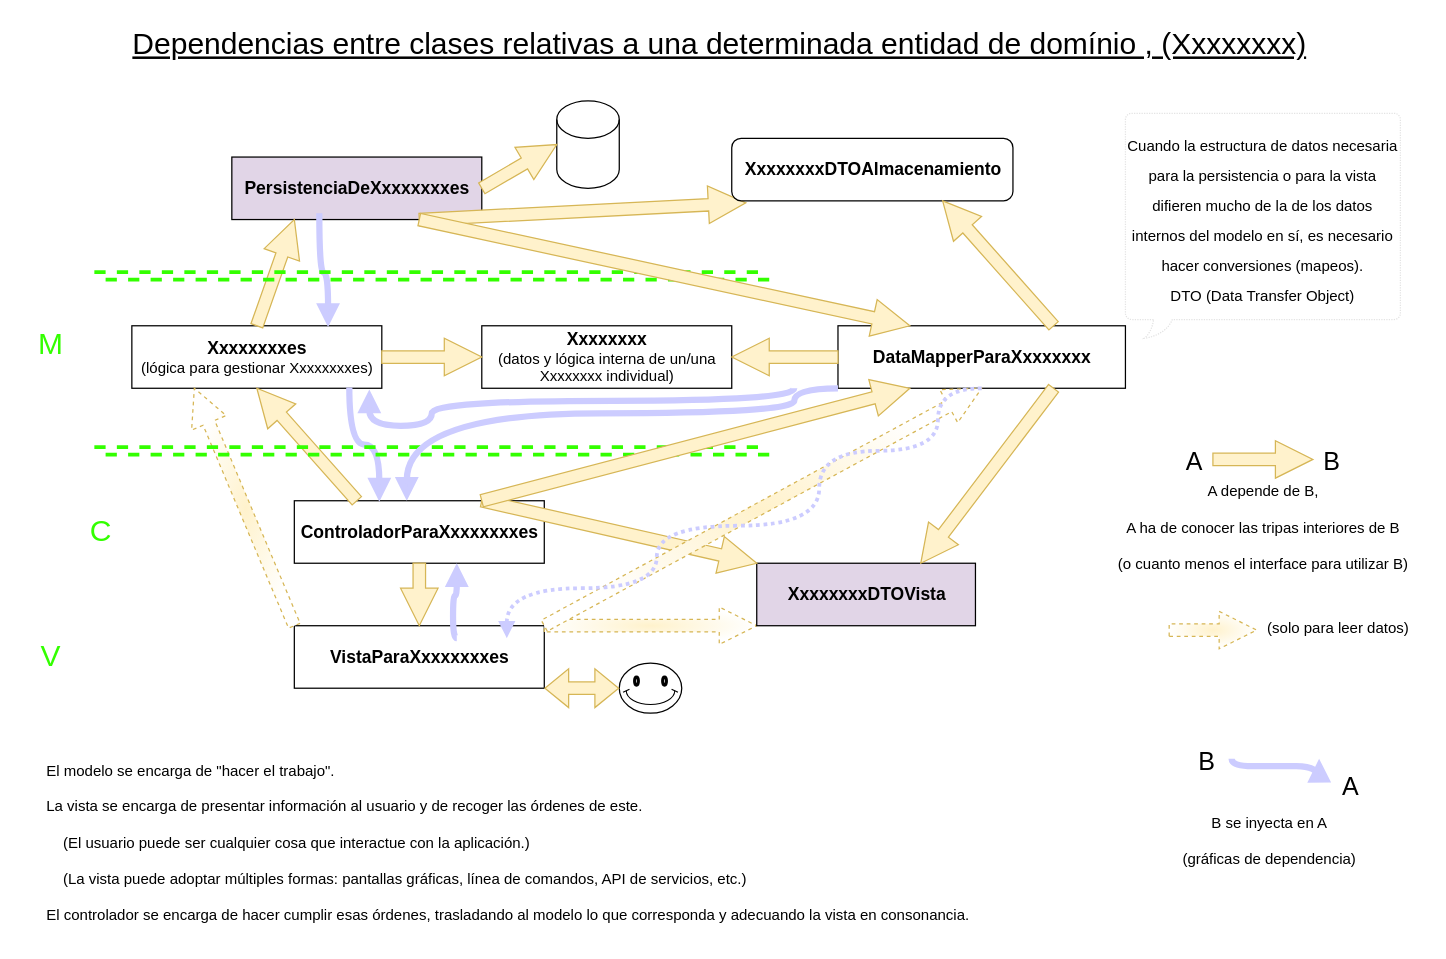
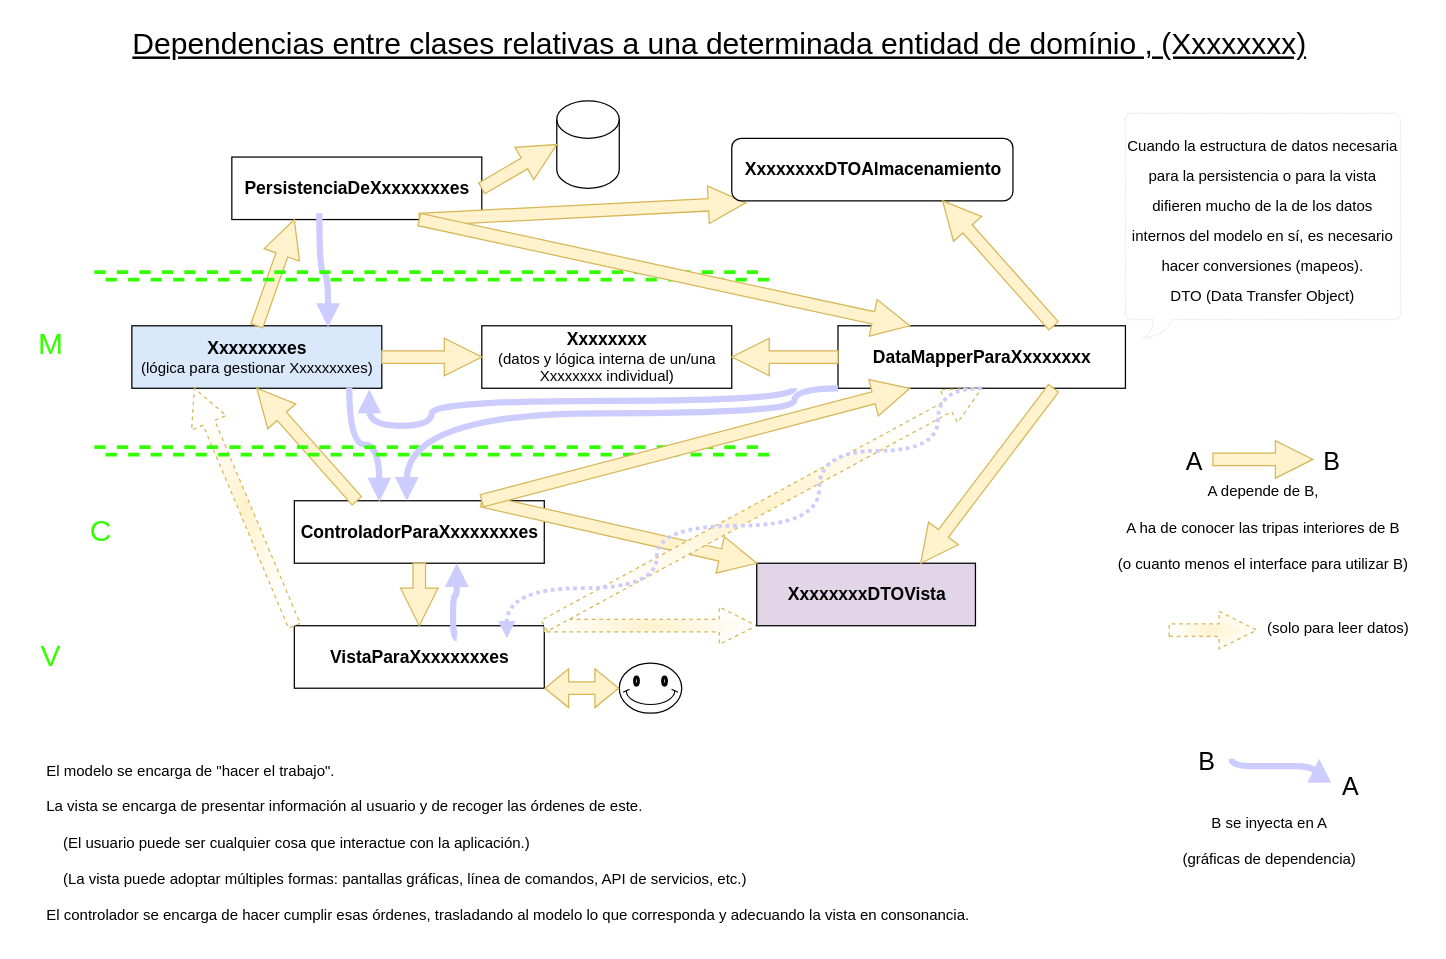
(357, 188) -> (357, 188)
(257, 357) -> (257, 357)
